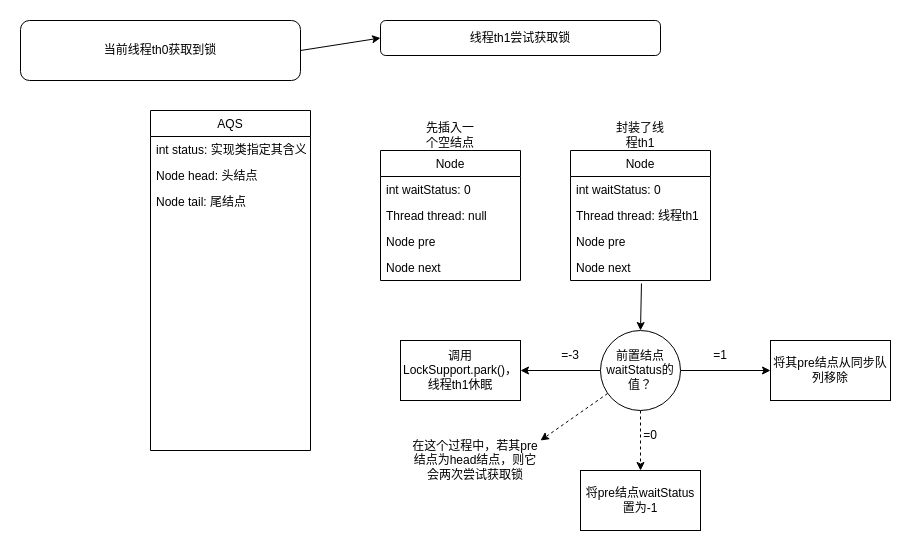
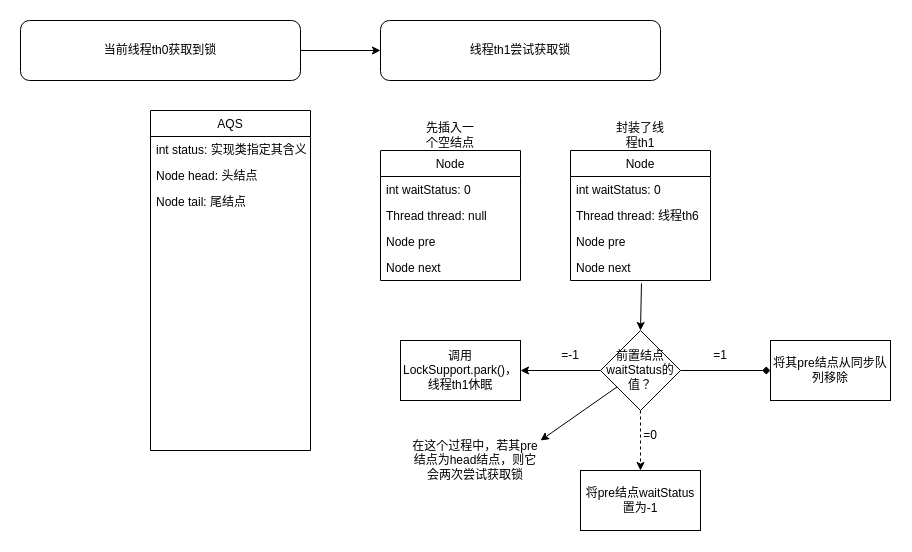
(521, 38) -> (521, 51)
(644, 216) -> (644, 216)
(571, 356) -> (571, 356)
(641, 371) -> (641, 371)
(762, 371) -> (762, 371)
(577, 415) -> (582, 411)
